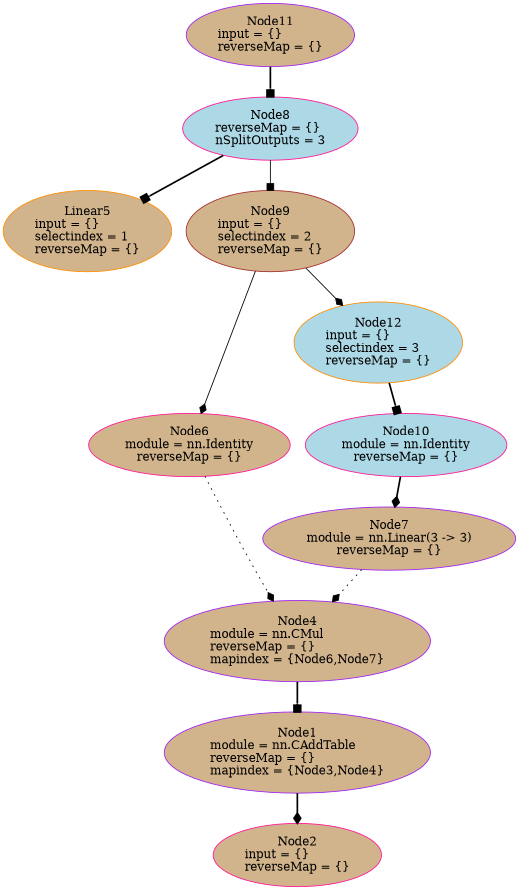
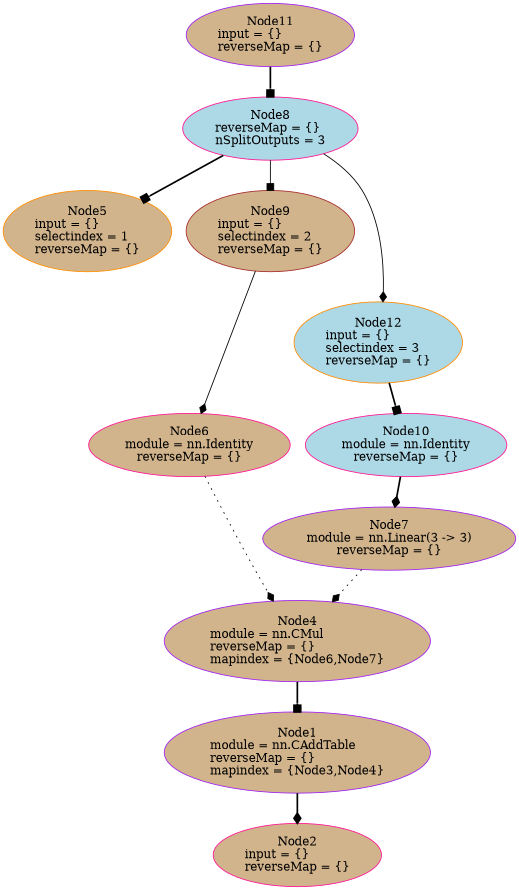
(87, 231) -> (87, 231)
(321, 283) -> (373, 214)
